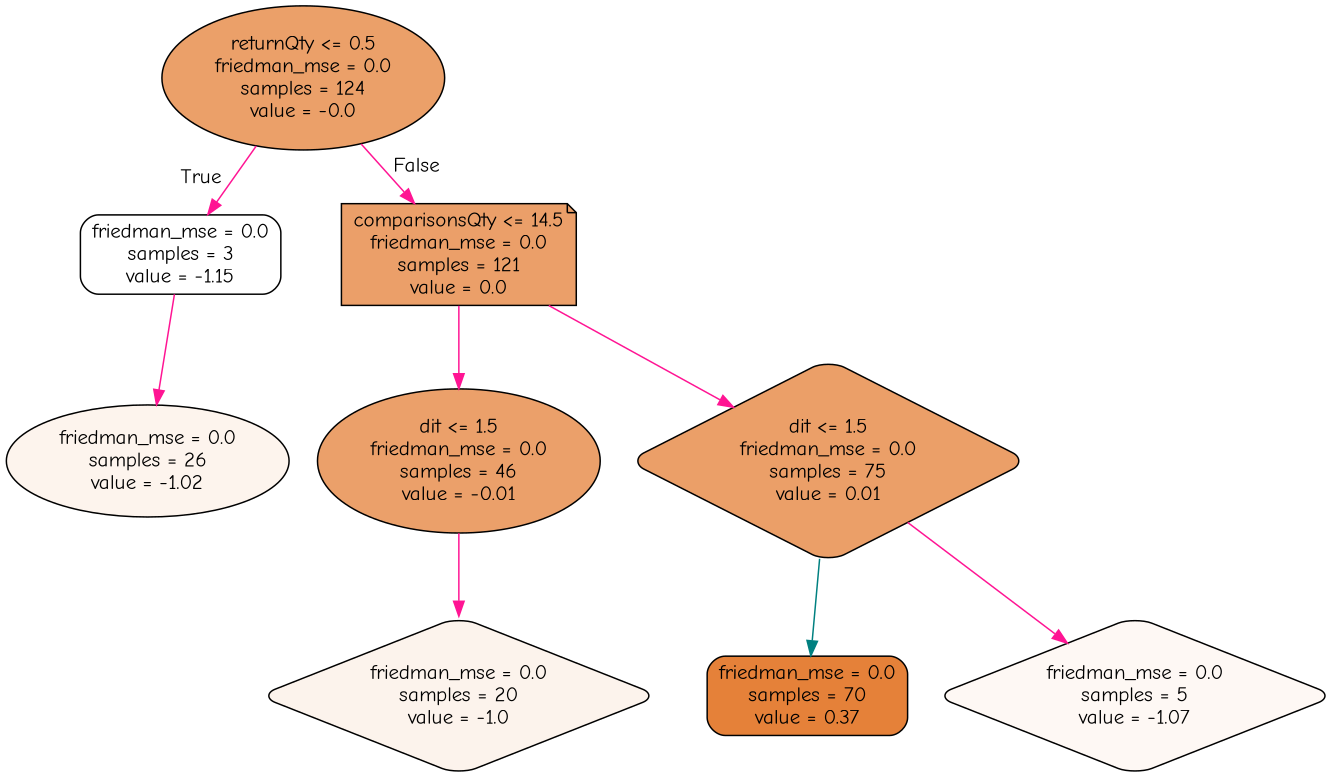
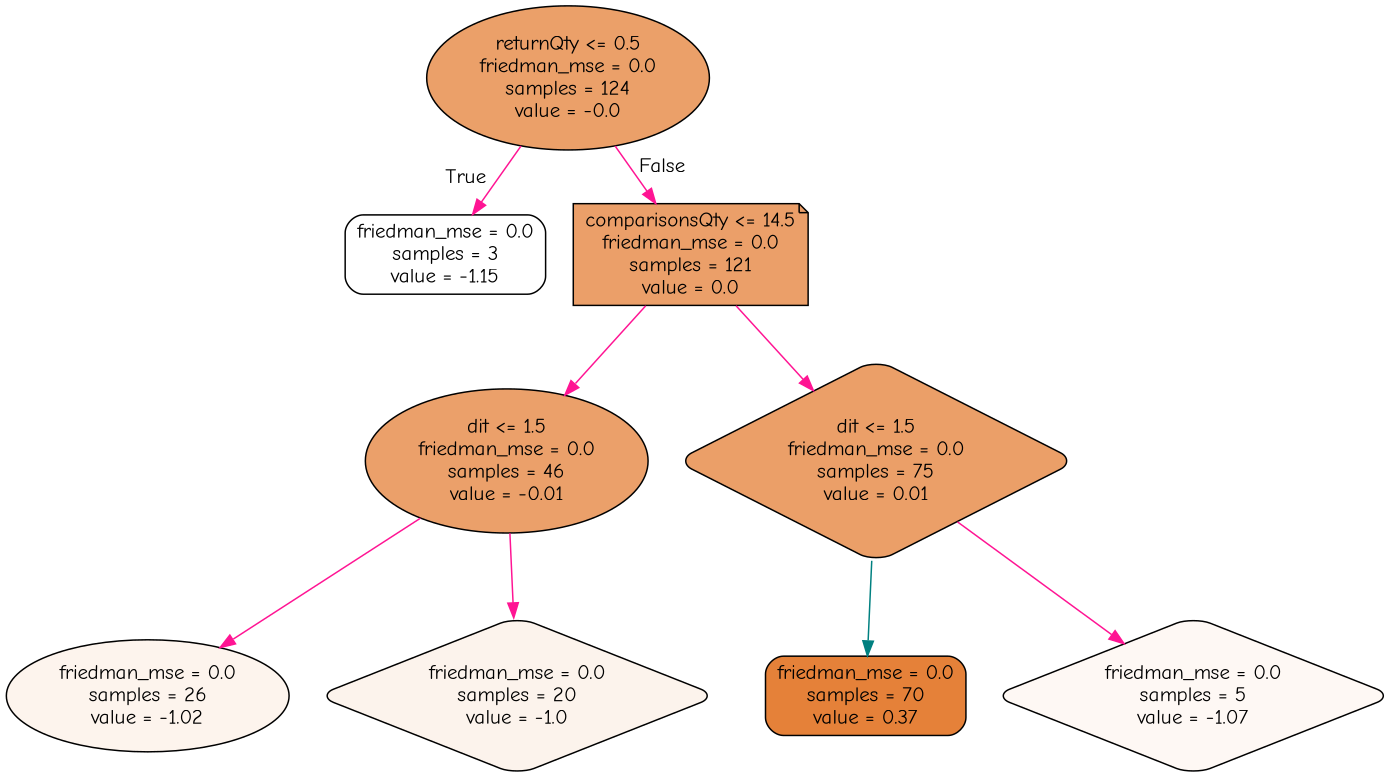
(167, 342) -> (327, 579)
